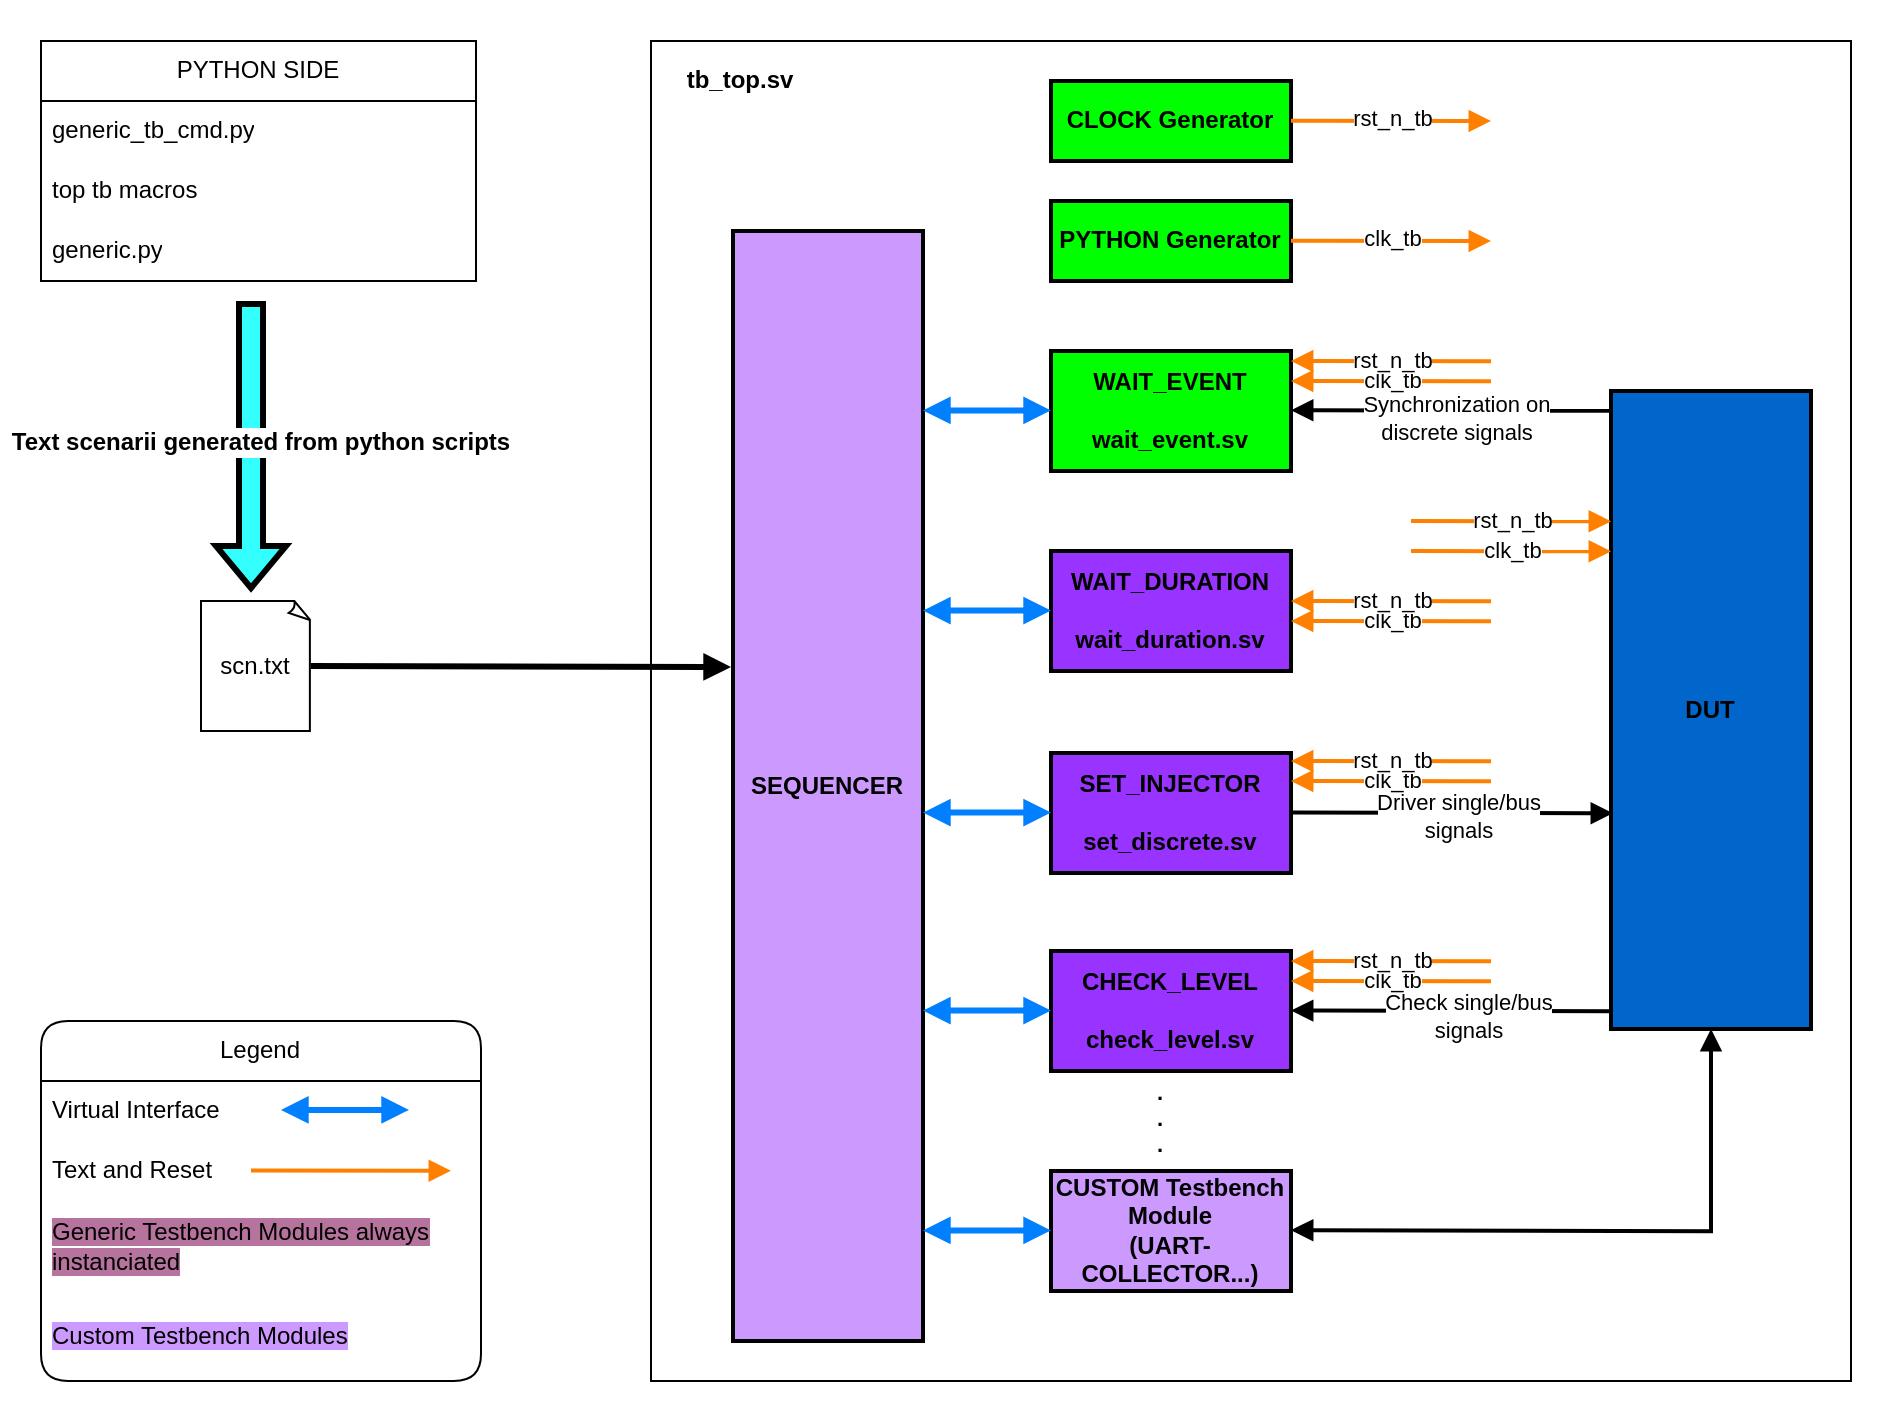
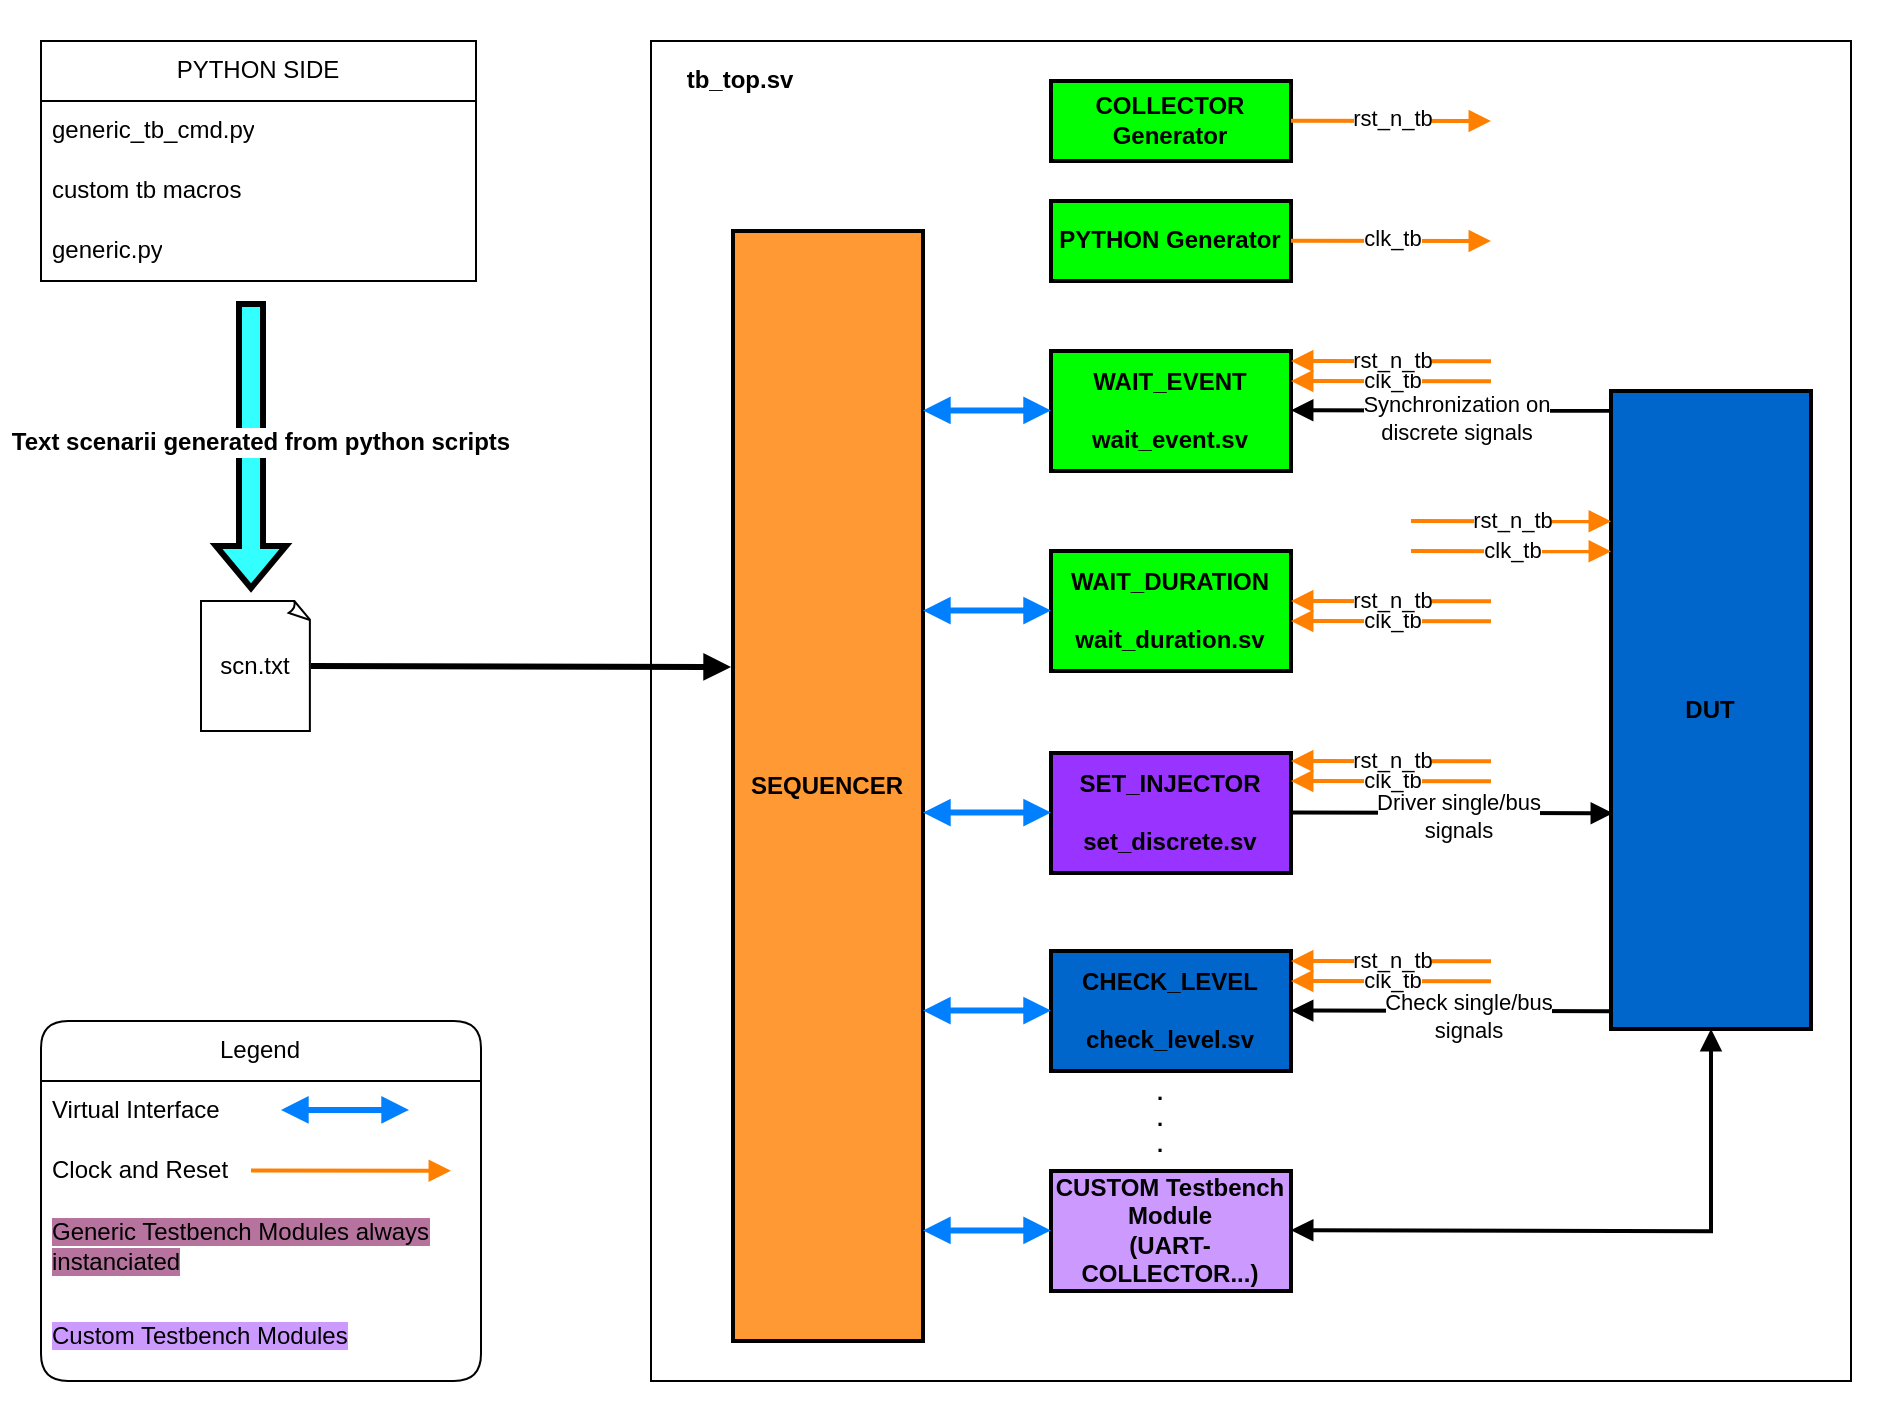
(1171, 121) -> (1171, 121)
(134, 191) -> (154, 191)
(1171, 611) -> (1171, 611)
(828, 786) -> (828, 786)
(1171, 1011) -> (1171, 1011)
(141, 1171) -> (144, 1171)
